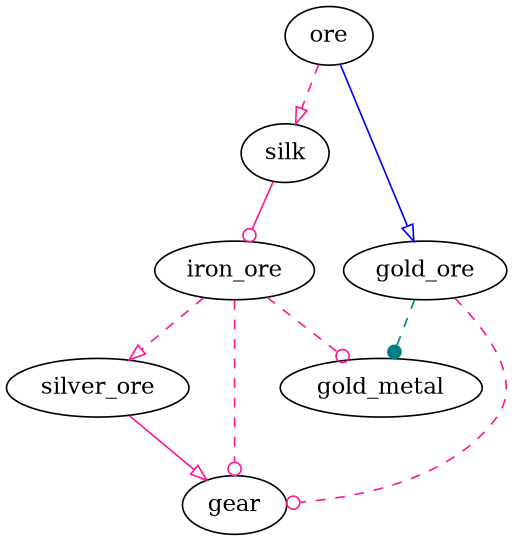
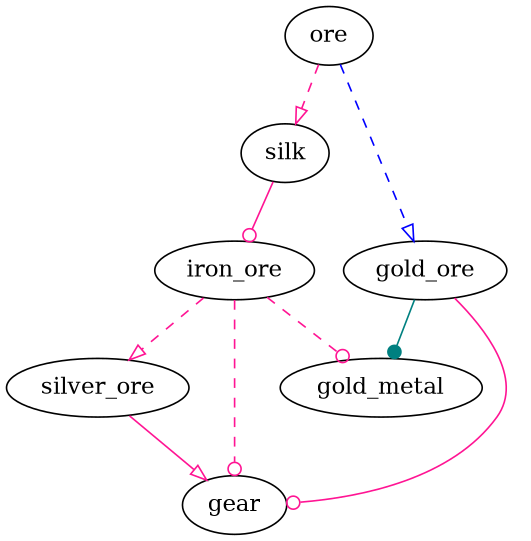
(374, 145) -> (374, 145)
(406, 323) -> (406, 323)
(468, 447) -> (468, 447)
